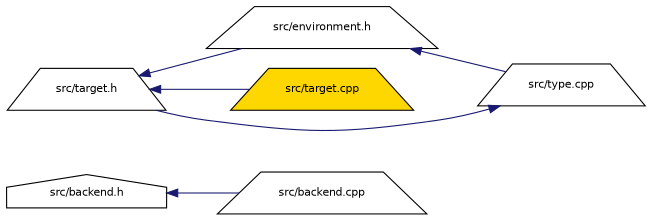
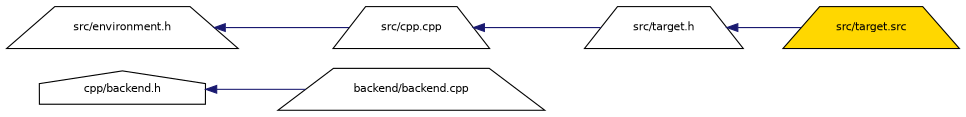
(196, 61) -> none
(561, 85) -> (411, 28)
(322, 89) -> (871, 28)
(87, 193) -> (122, 89)
(322, 193) -> (411, 89)
